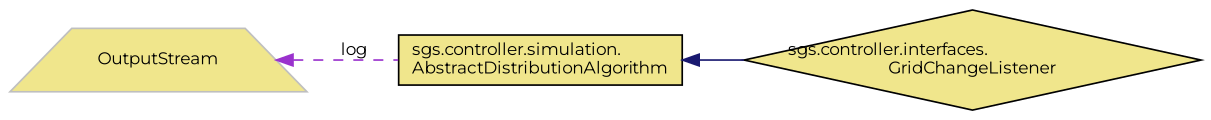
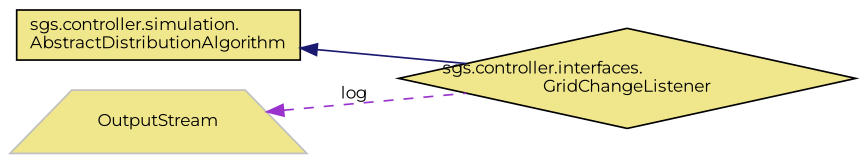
(346, 60) -> (375, 102)
